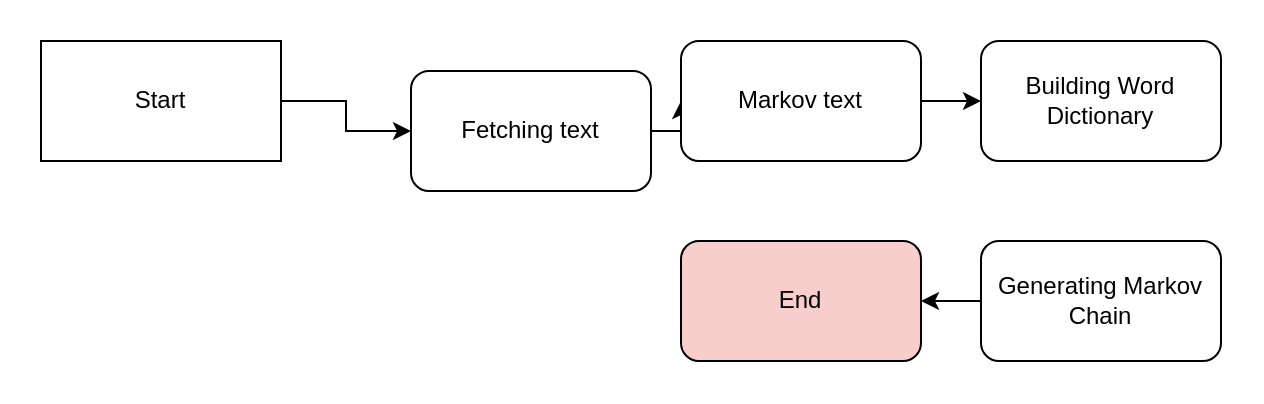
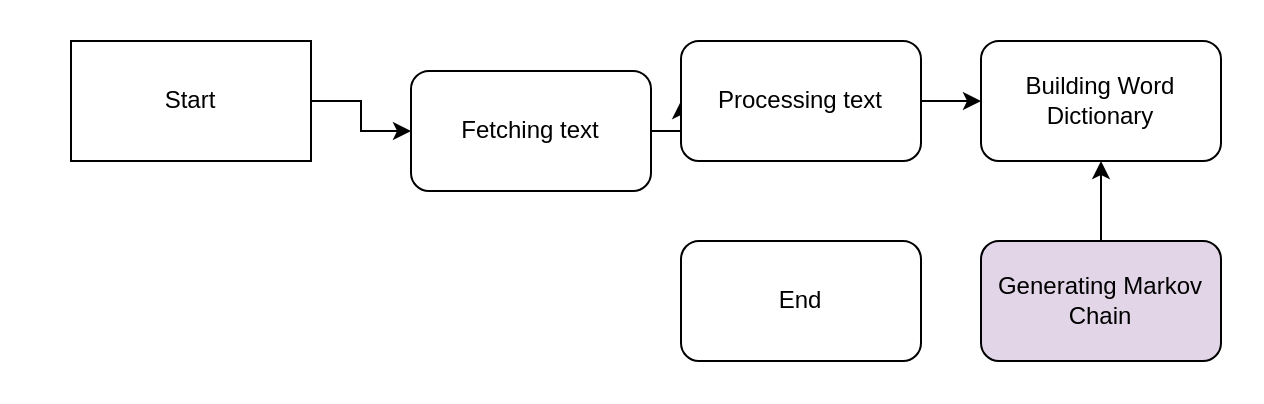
(161, 101) -> (191, 101)
(801, 101) -> (801, 101)
(801, 301) -> (801, 301)
(944, 301) -> (1101, 208)
(1101, 301) -> (1101, 301)
